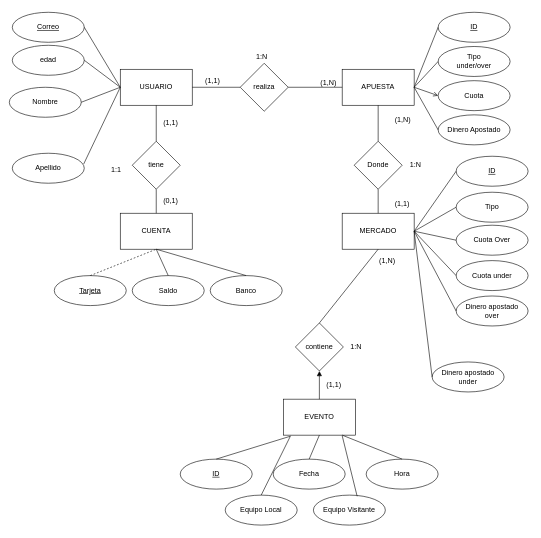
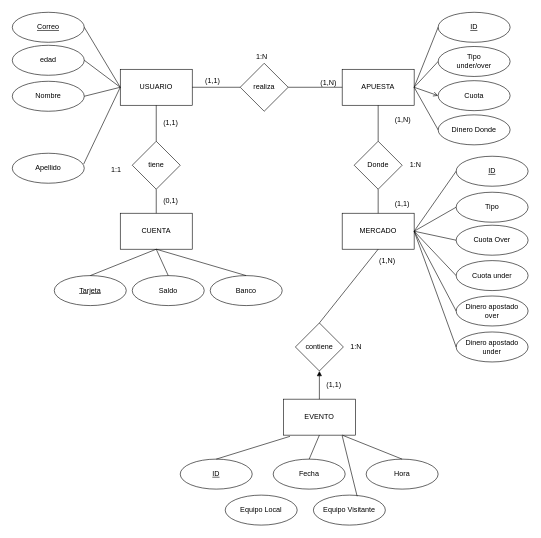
(45, 102) -> (48, 96)
(474, 130) -> (474, 130)
(122, 263) -> (122, 263)
(468, 377) -> (492, 347)
(276, 466) -> none
